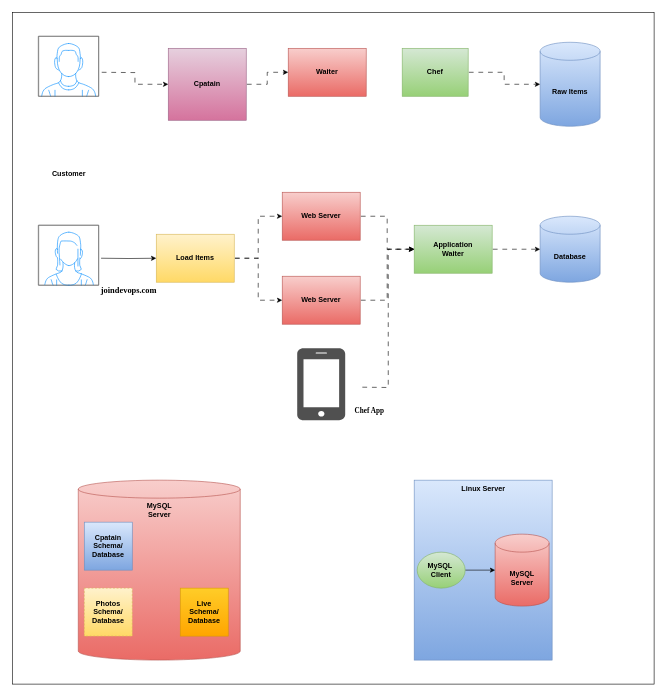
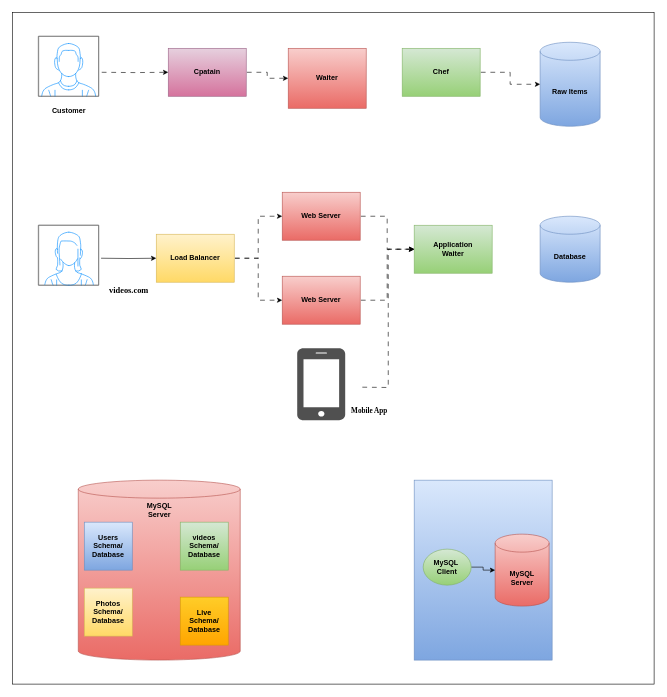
(327, 72) -> (327, 78)
(435, 72) -> (441, 72)
(207, 84) -> (207, 72)
(69, 174) -> (69, 111)
(534, 249) -> none
(195, 258) -> (195, 258)
(129, 291) -> (129, 291)
(370, 411) -> (370, 411)
(483, 489) -> none
(108, 546) -> (108, 546)
none -> (204, 546)
(441, 570) -> (447, 567)
(108, 612) -> (108, 612)
(204, 612) -> (204, 621)
